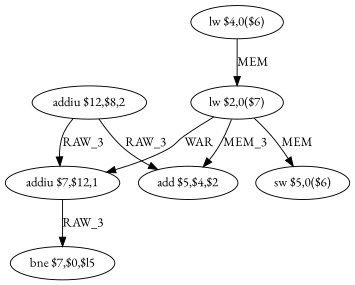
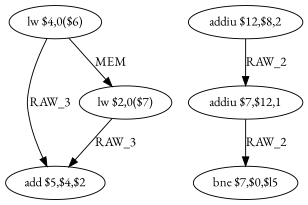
(83, 143) -> (266, 62)
(245, 143) -> (116, 143)
(121, 146) -> (28, 98)
(168, 149) -> none
(303, 183) -> none
(83, 223) -> (266, 143)
